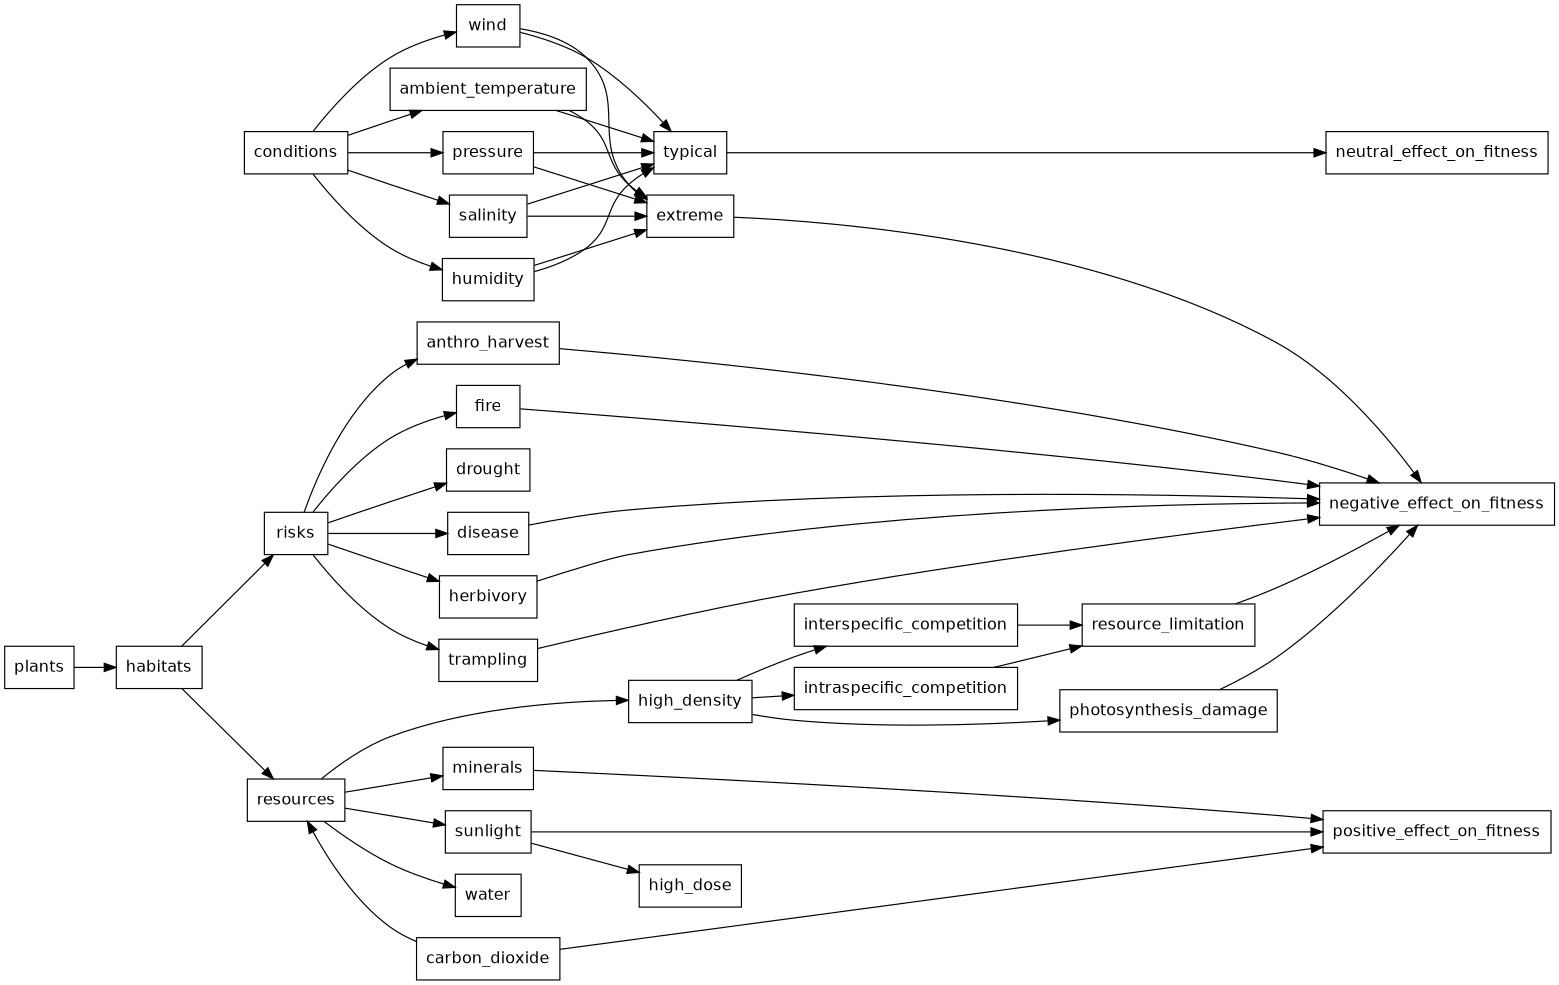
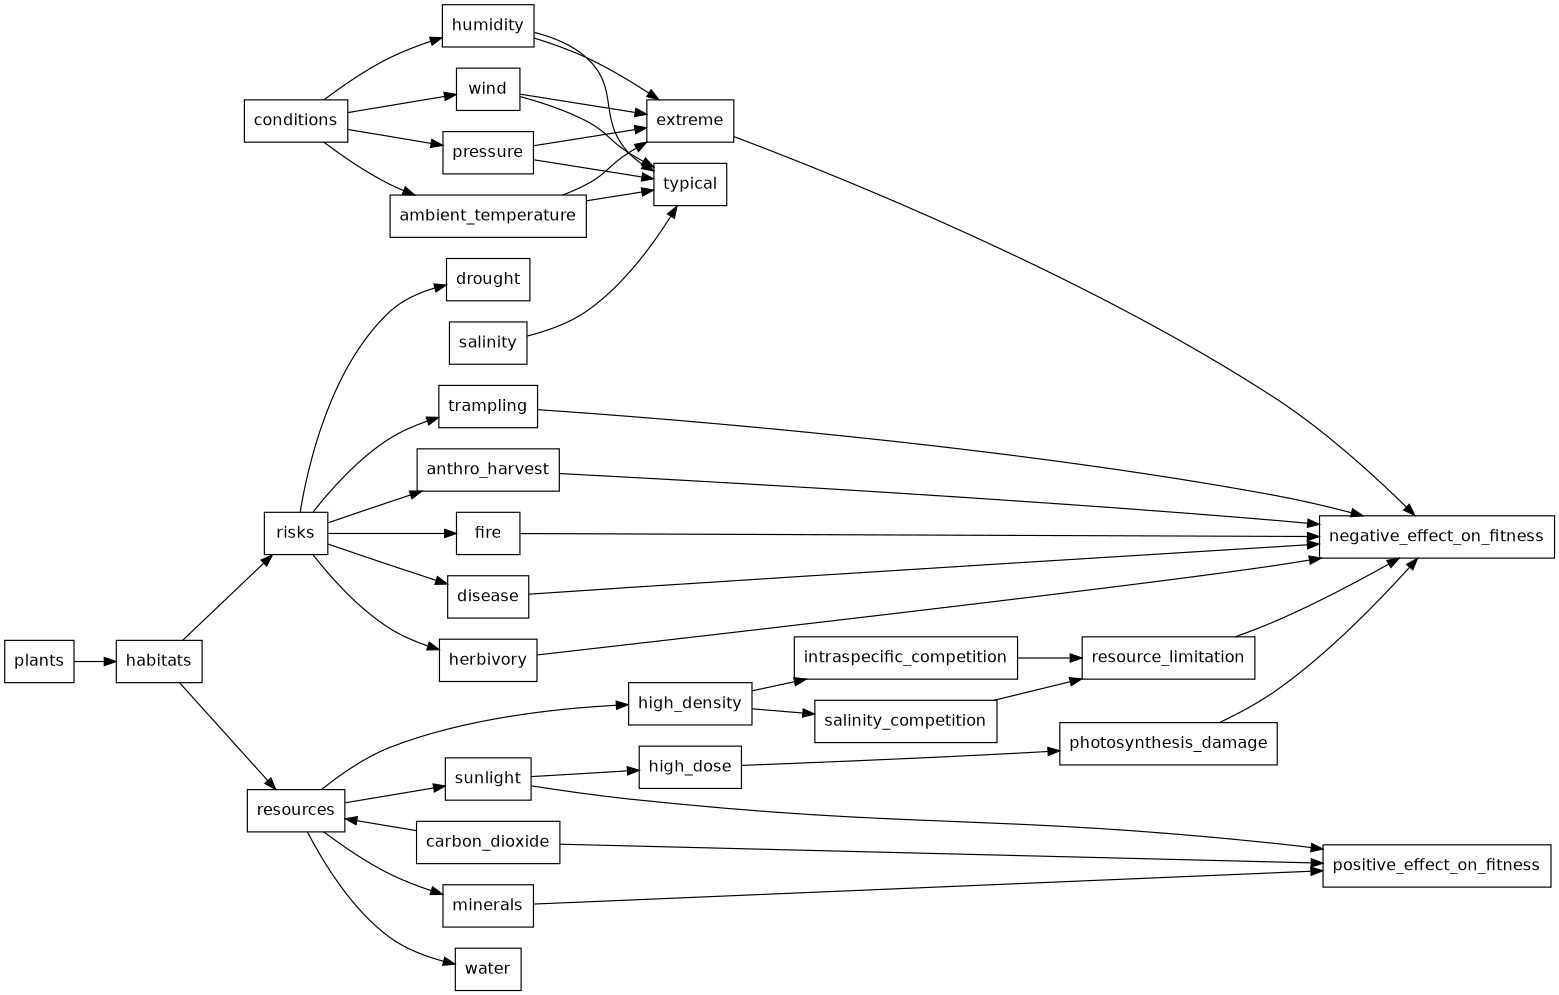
(1437, 153) -> none
(393, 185) -> none
(581, 216) -> none
(906, 625) -> (906, 721)
(900, 725) -> (895, 759)
